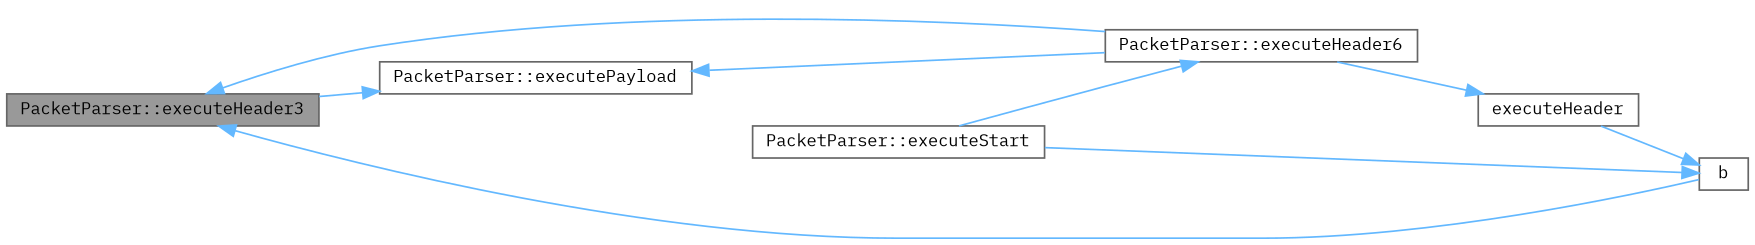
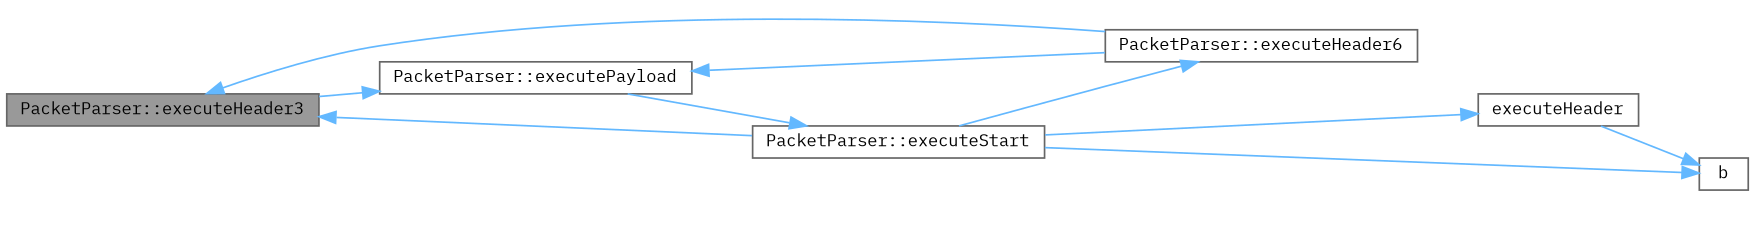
(1402, 76) -> (1253, 125)
none -> (709, 108)
(964, 238) -> (544, 127)
